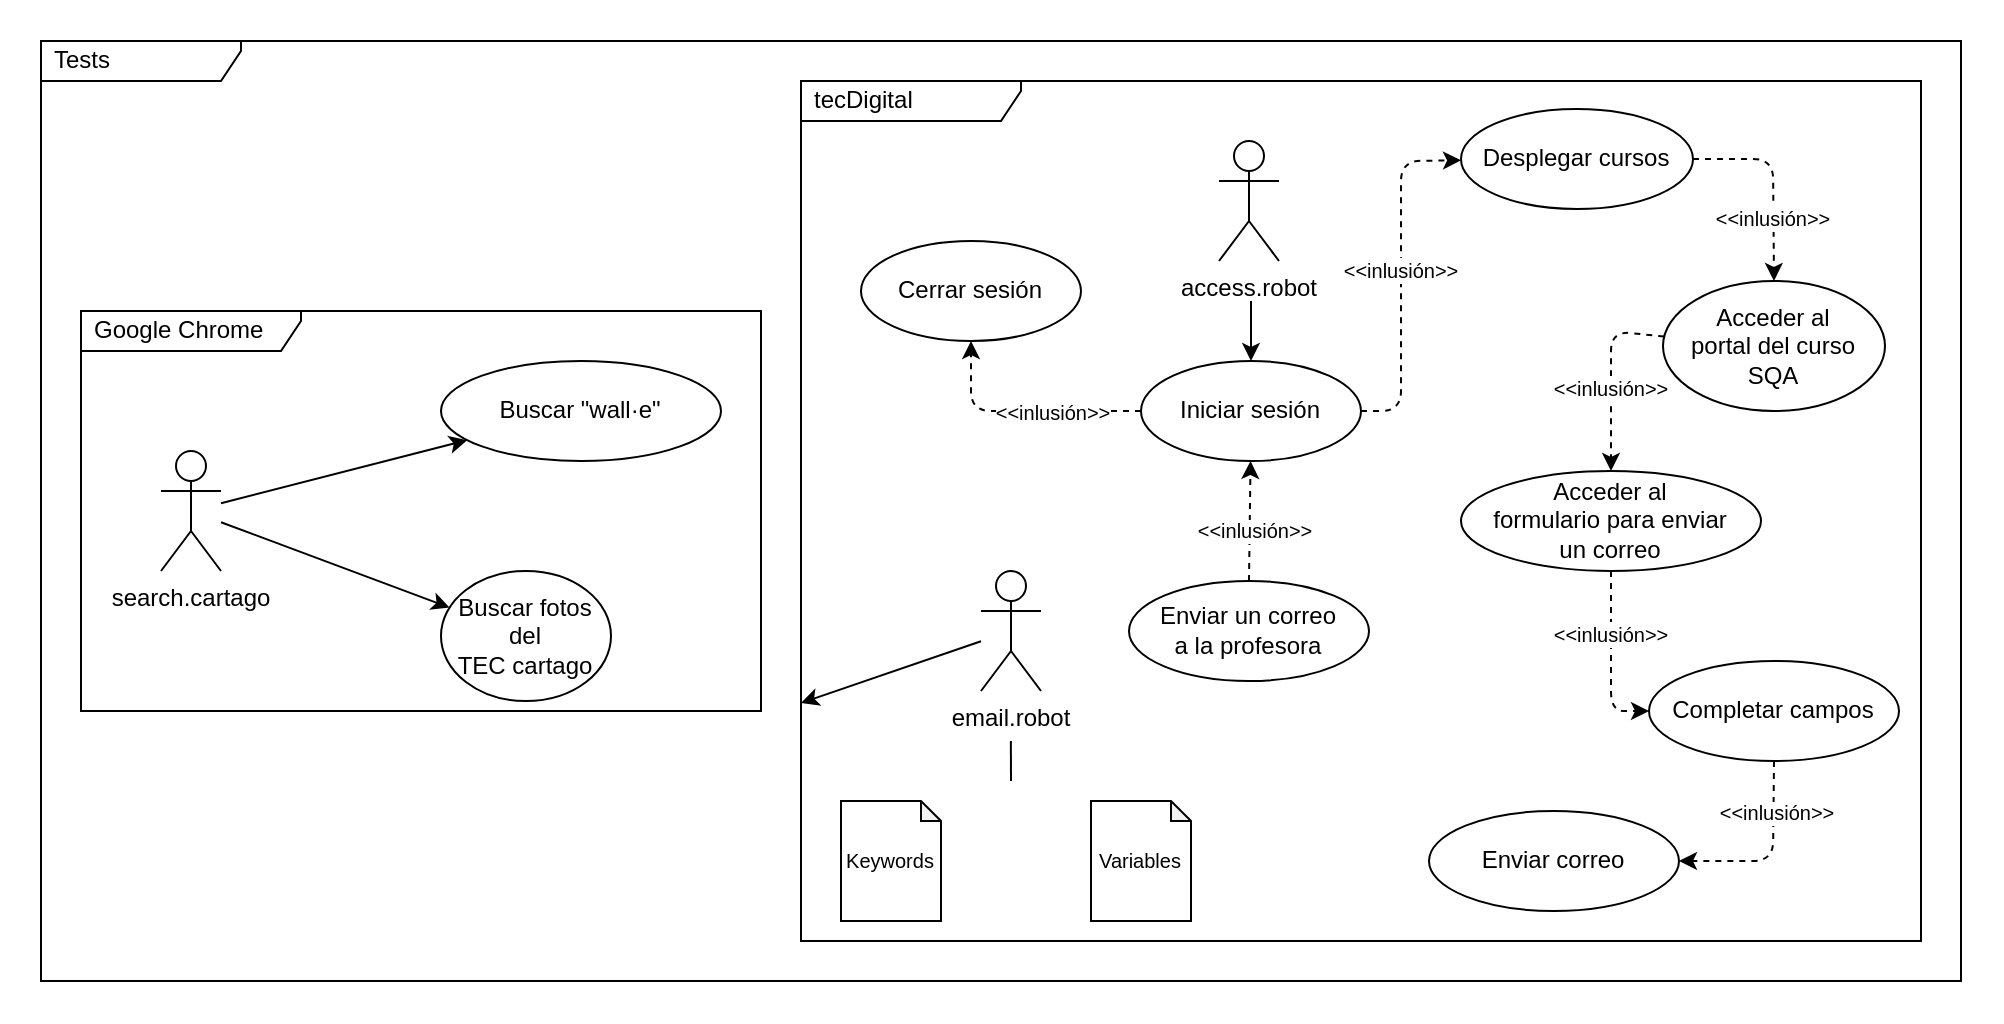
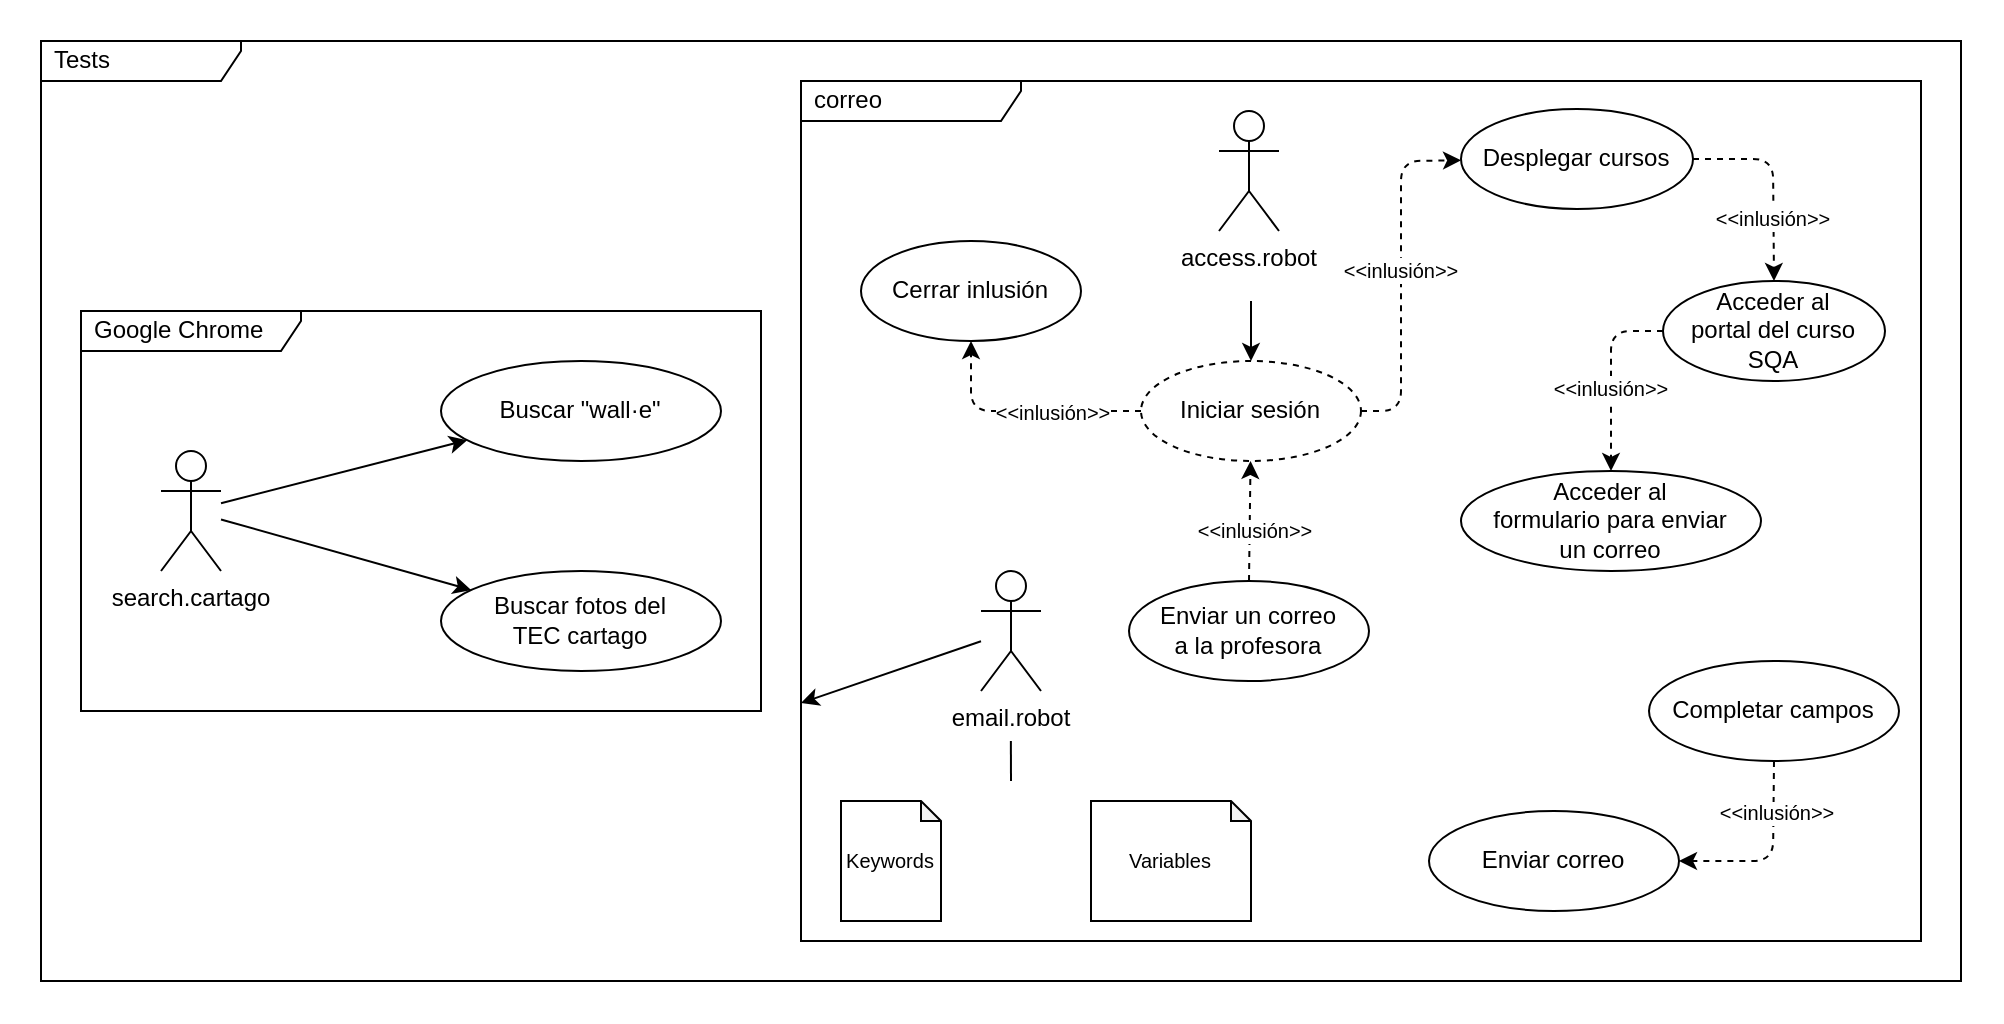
(873, 101) -> (855, 101)
(1249, 201) -> (1249, 171)
(971, 291) -> (971, 291)
(1774, 346) -> (1774, 331)
(1251, 411) -> (1251, 411)
(526, 636) -> (581, 621)
(1611, 648) -> none
(1141, 861) -> (1171, 861)
